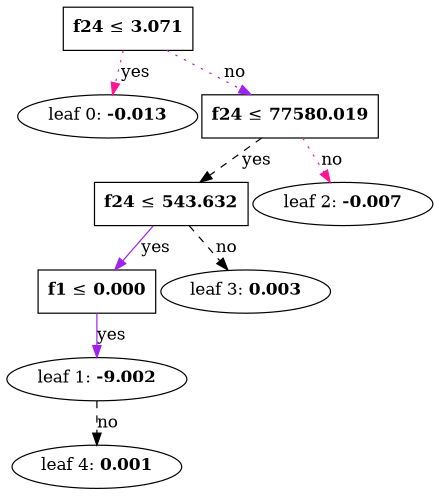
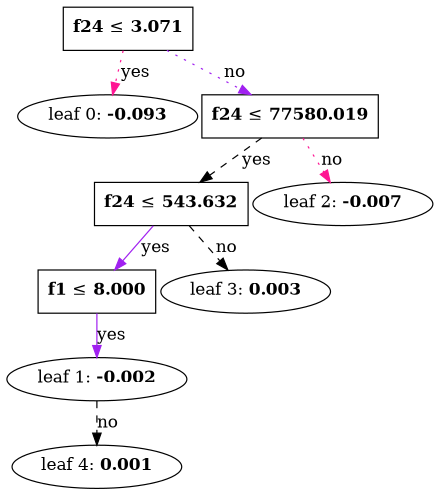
(137, 115) -> (137, 115)
(120, 290) -> (120, 290)
(126, 377) -> (126, 377)
